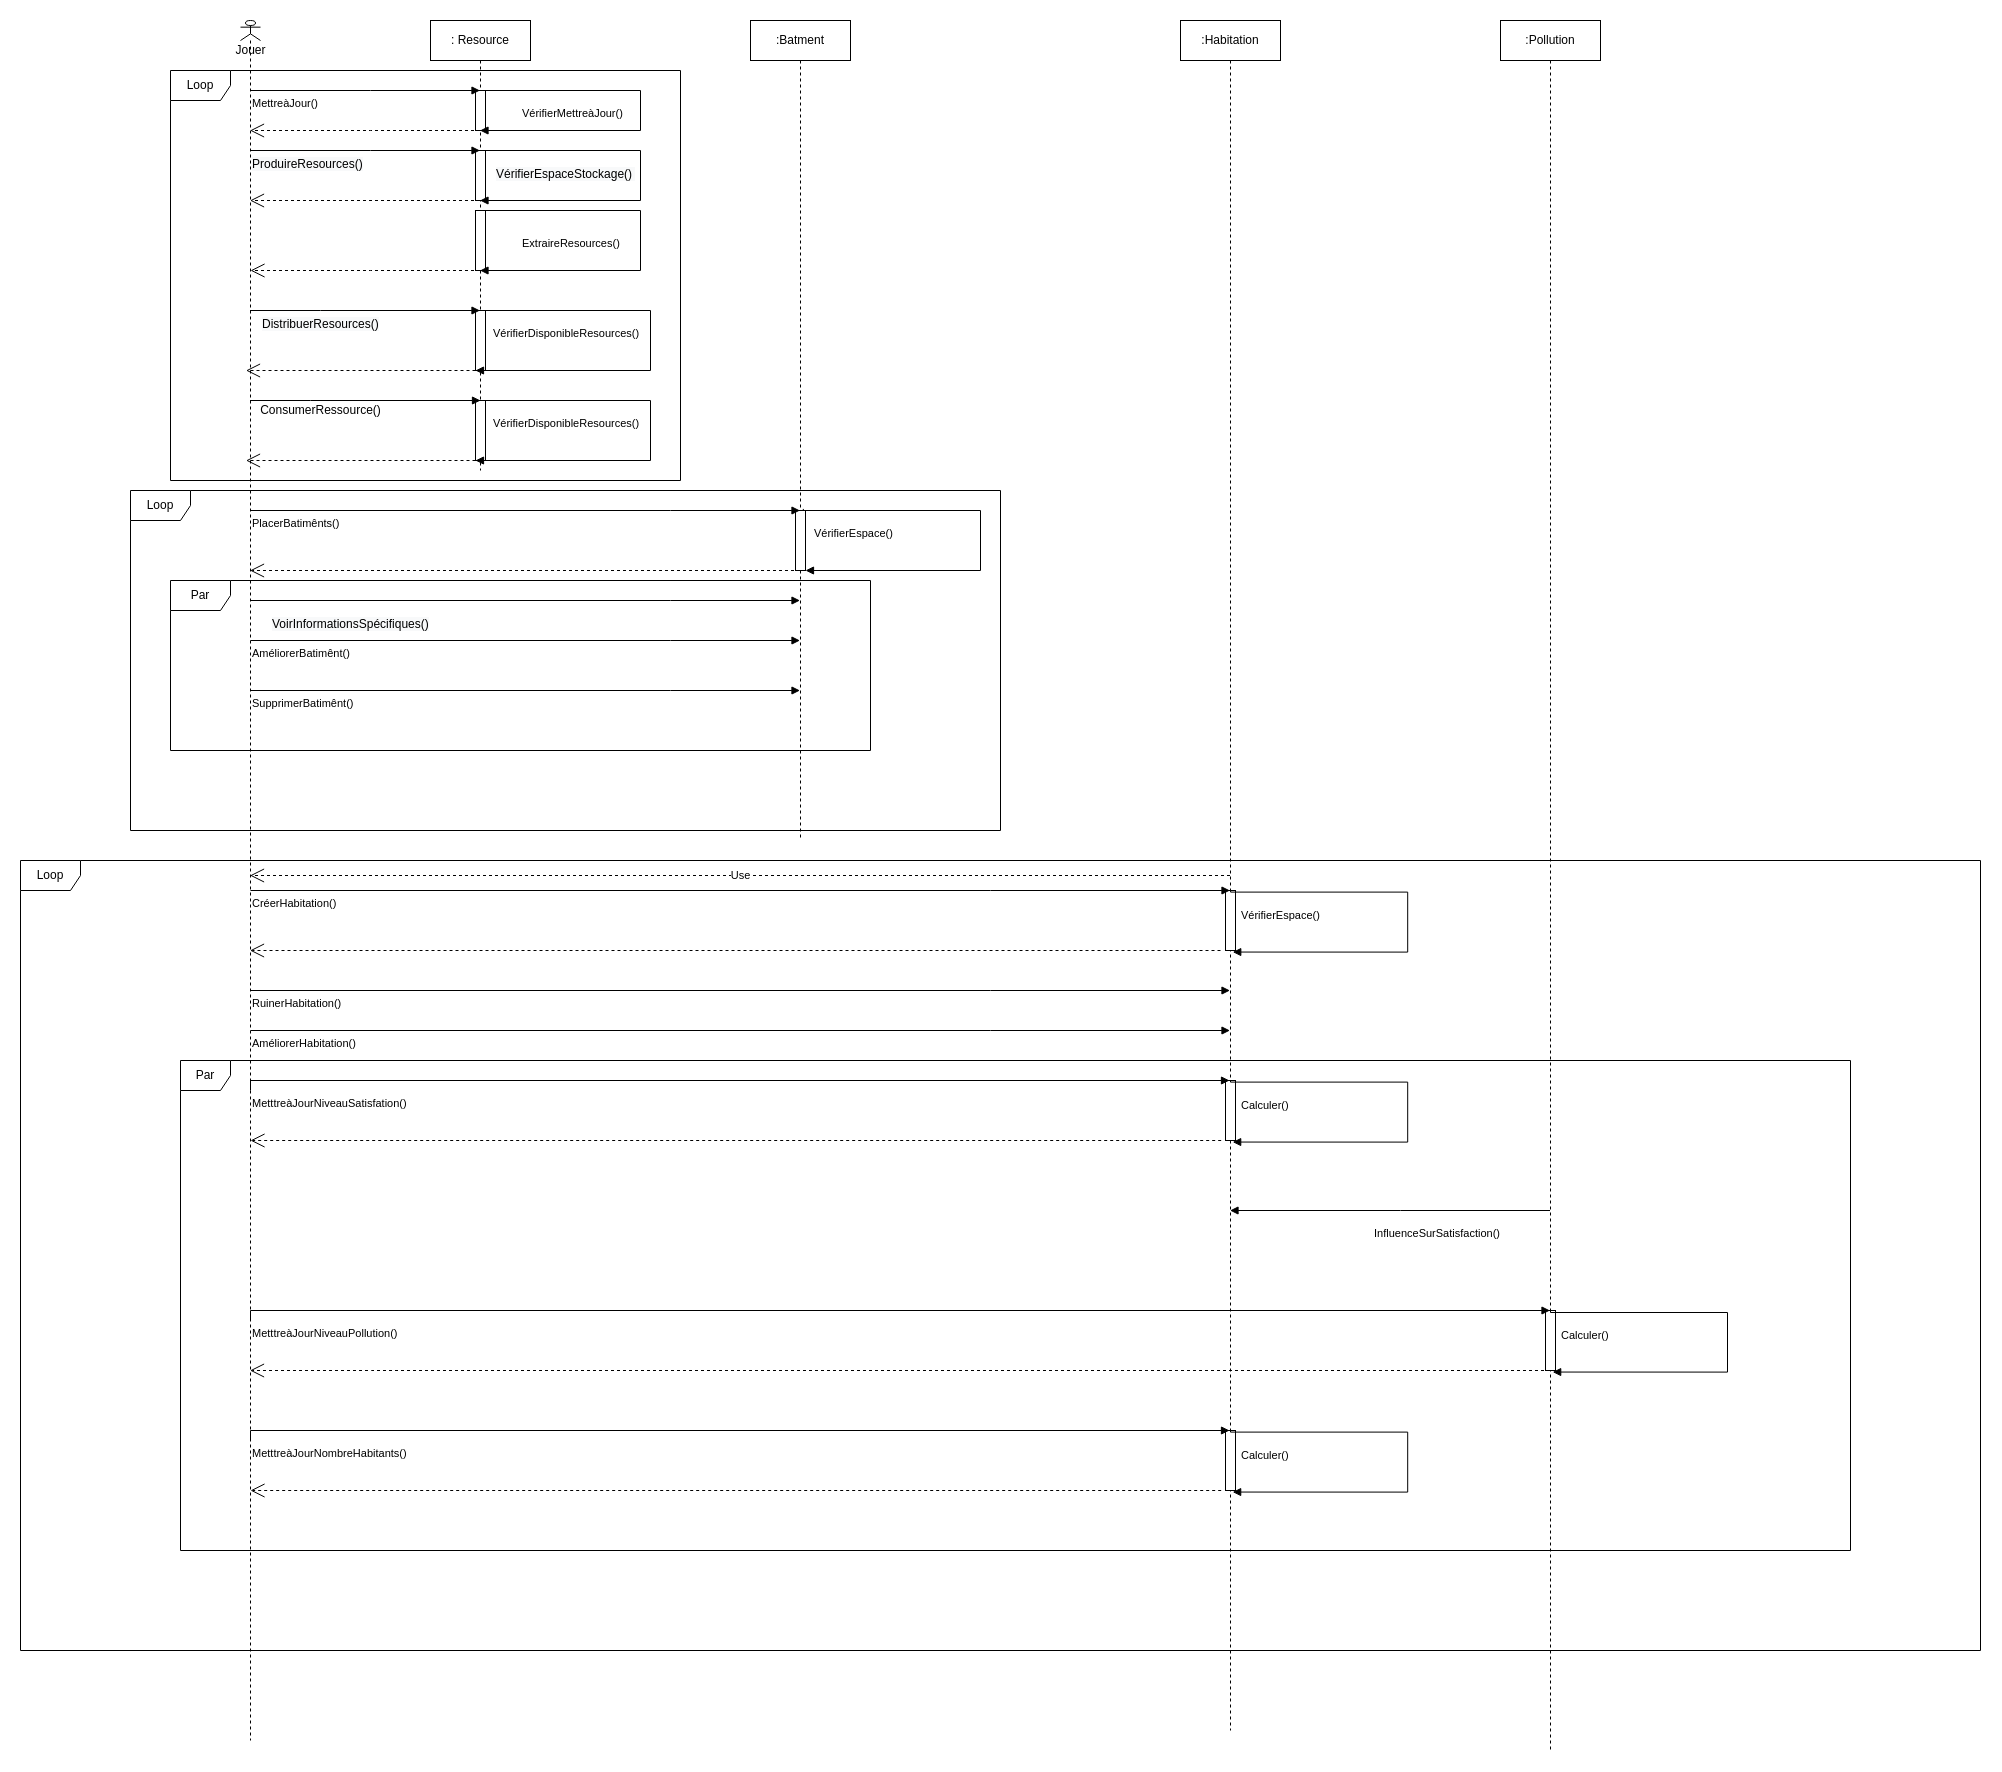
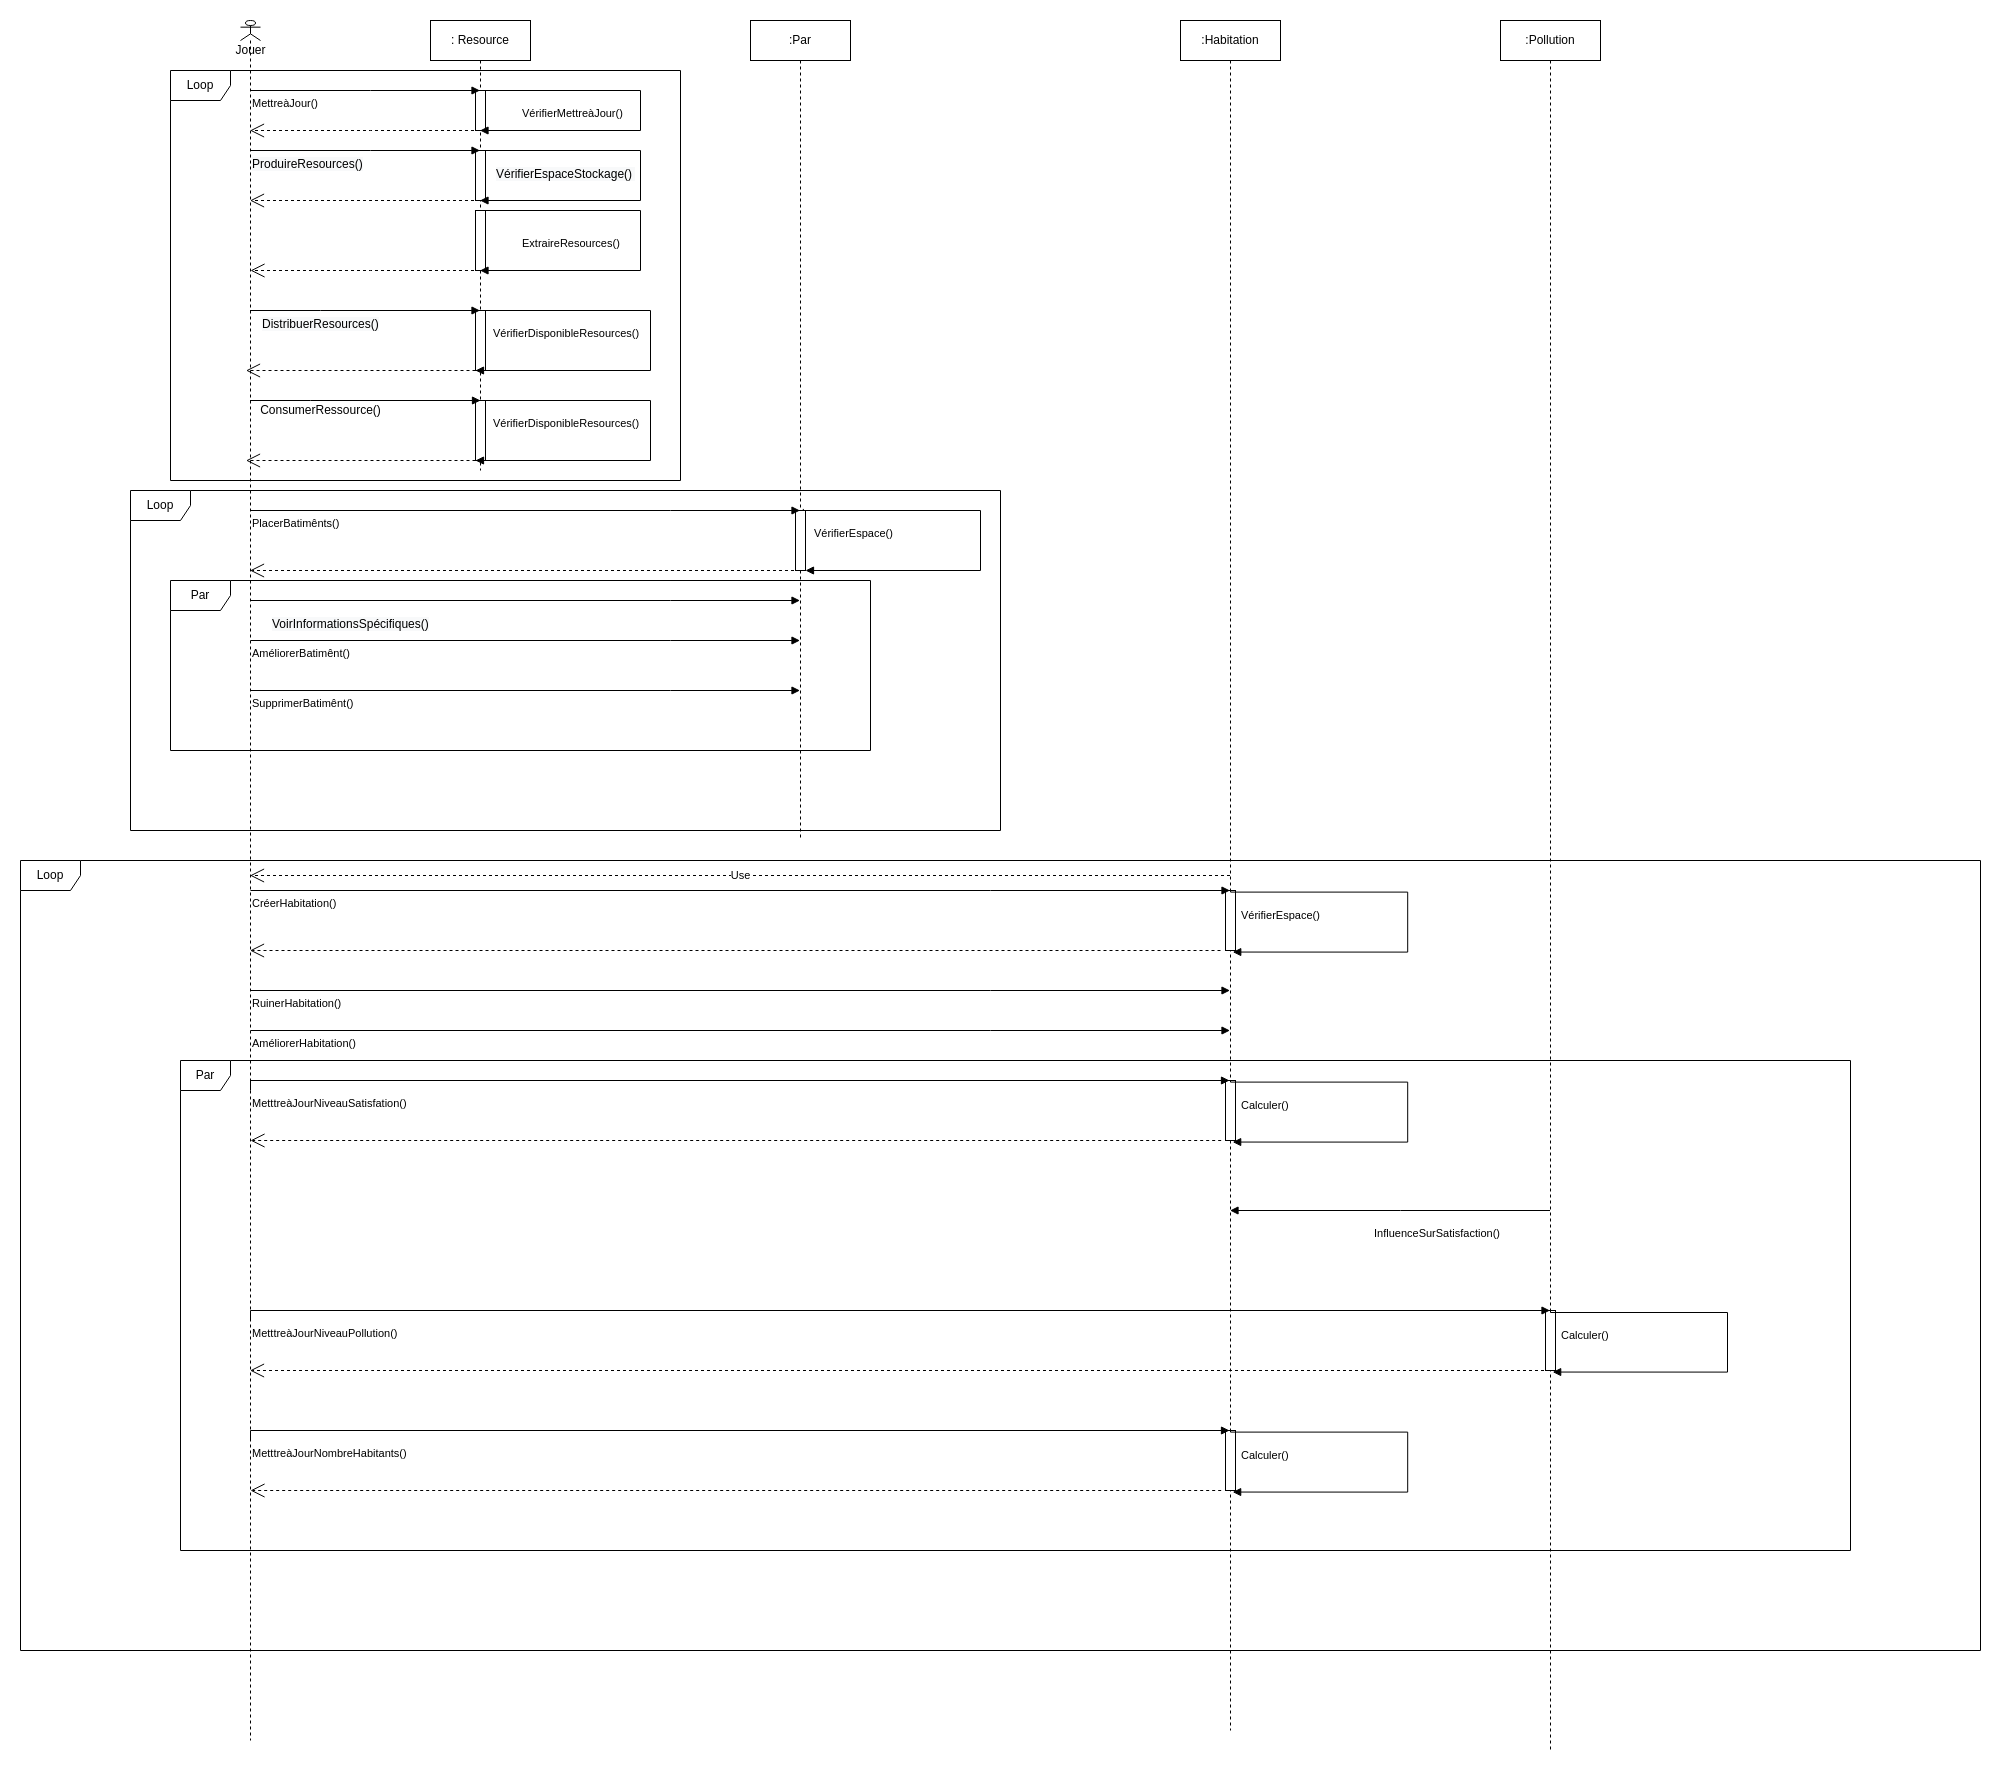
(801, 41) -> (801, 41)
